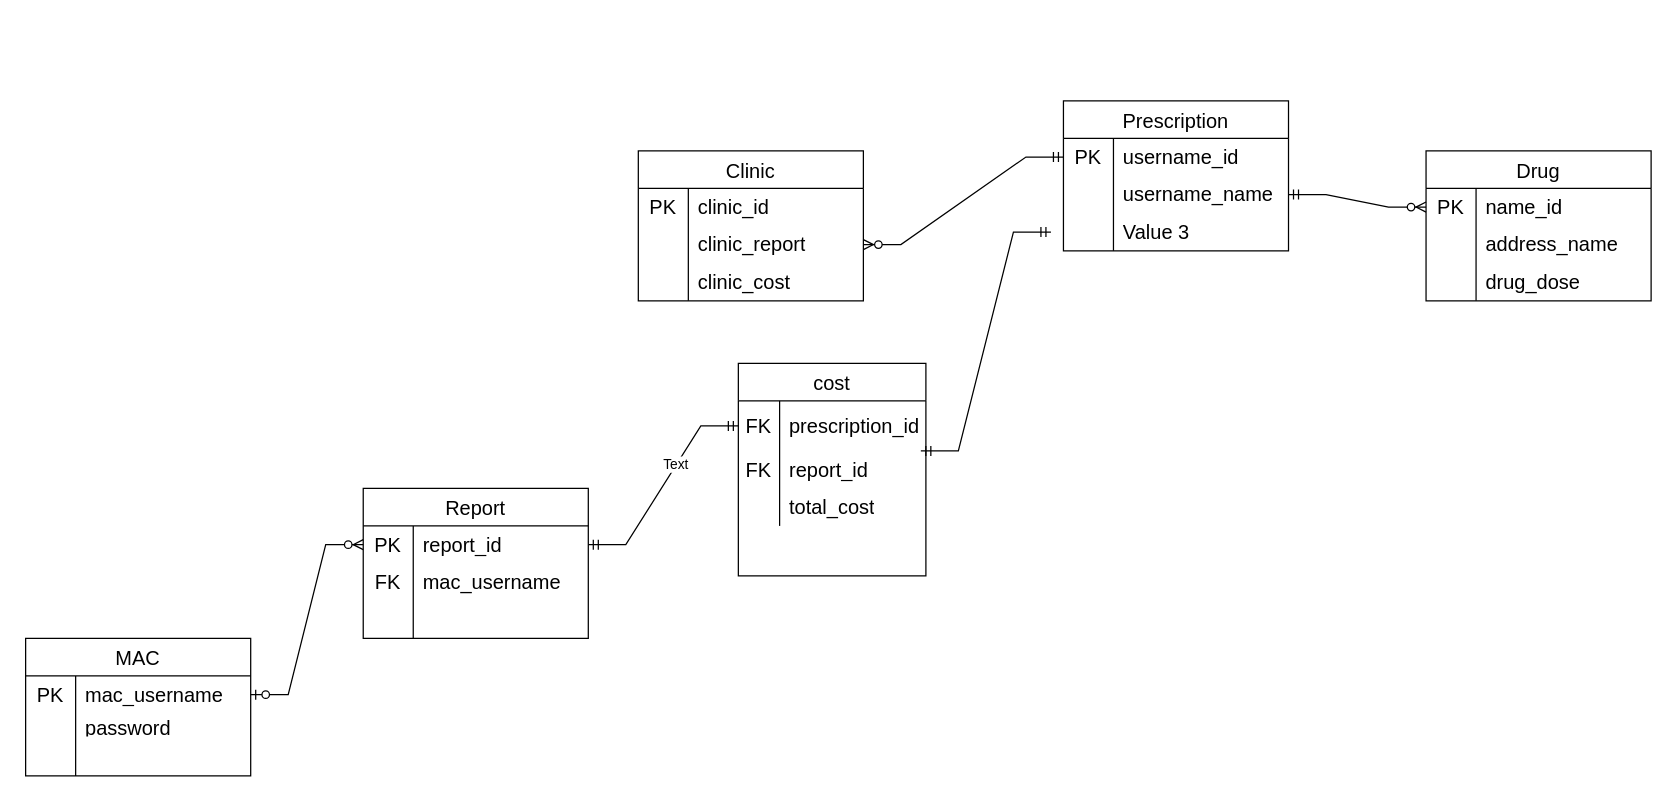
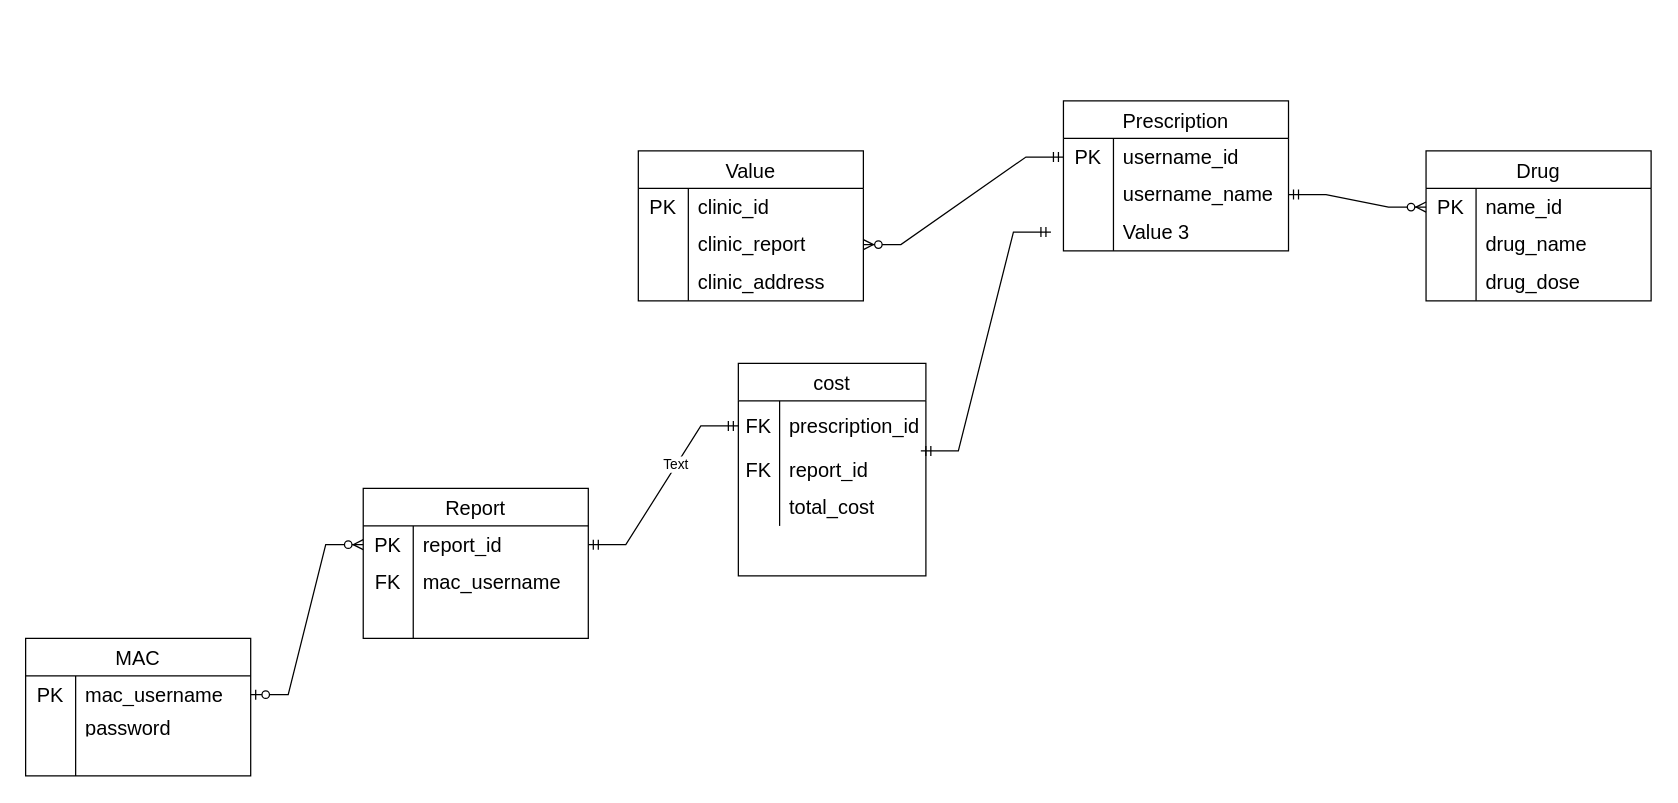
(750, 171) -> (750, 171)
(1553, 244) -> (1536, 244)
(752, 282) -> (769, 282)
